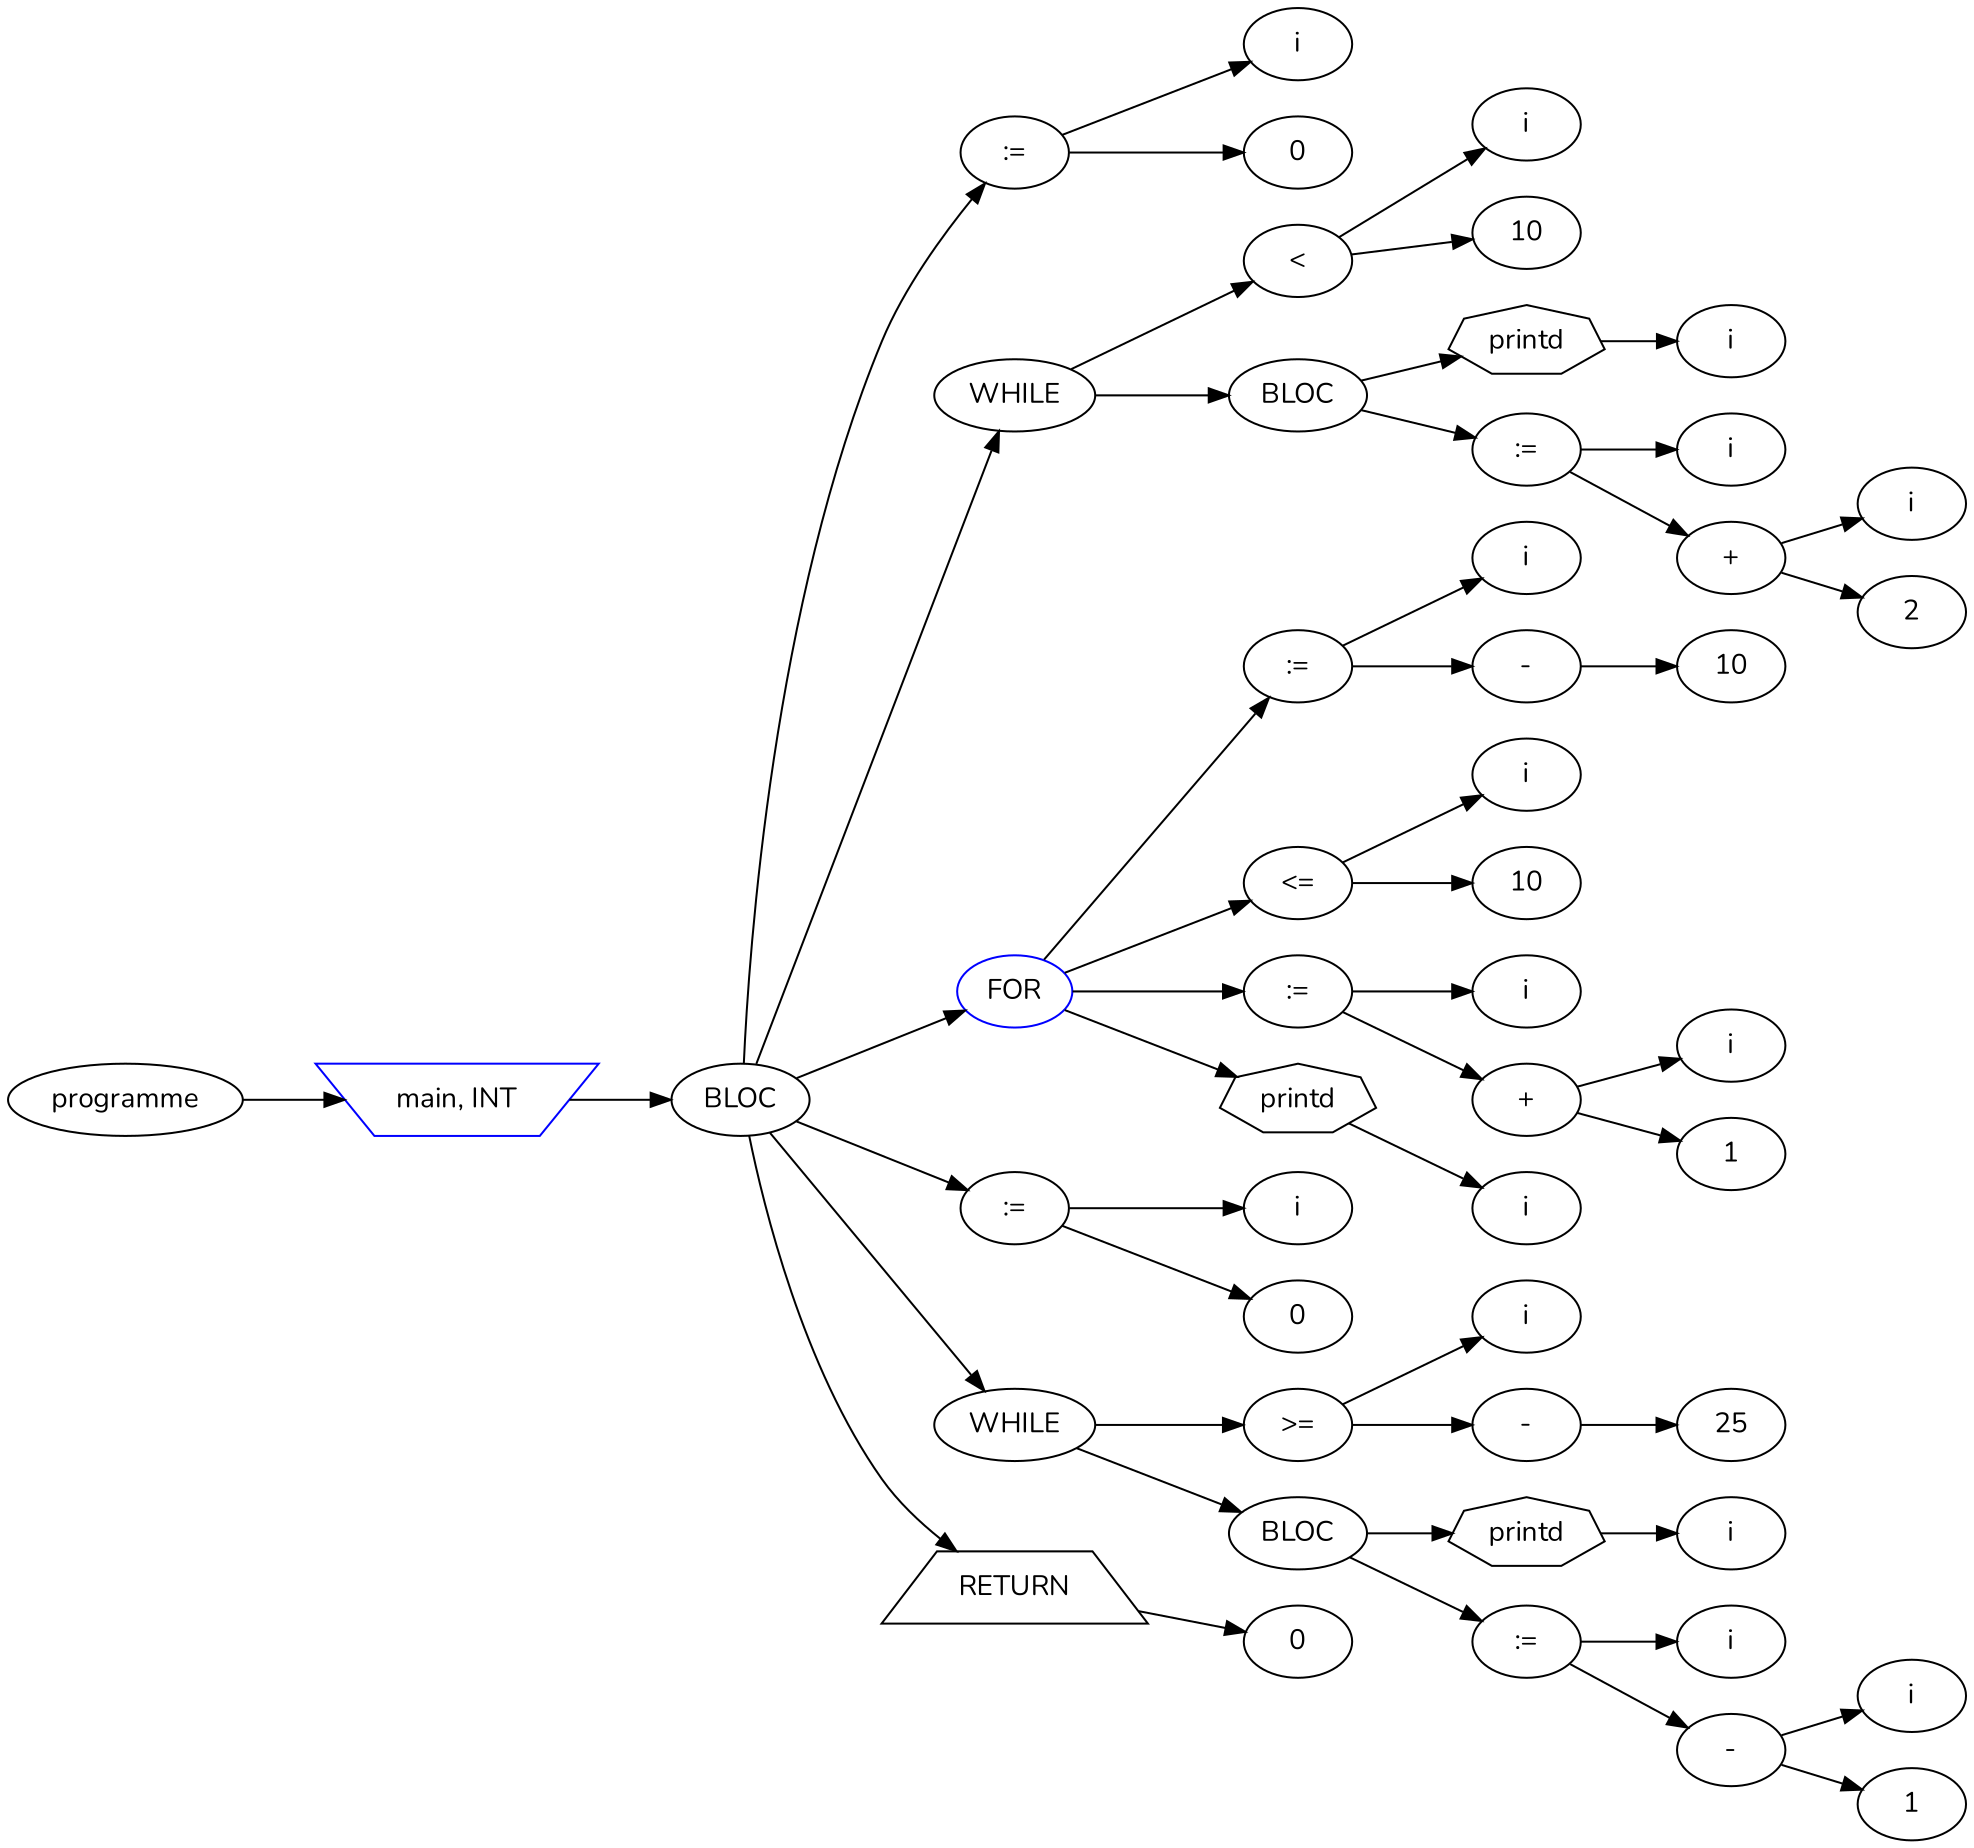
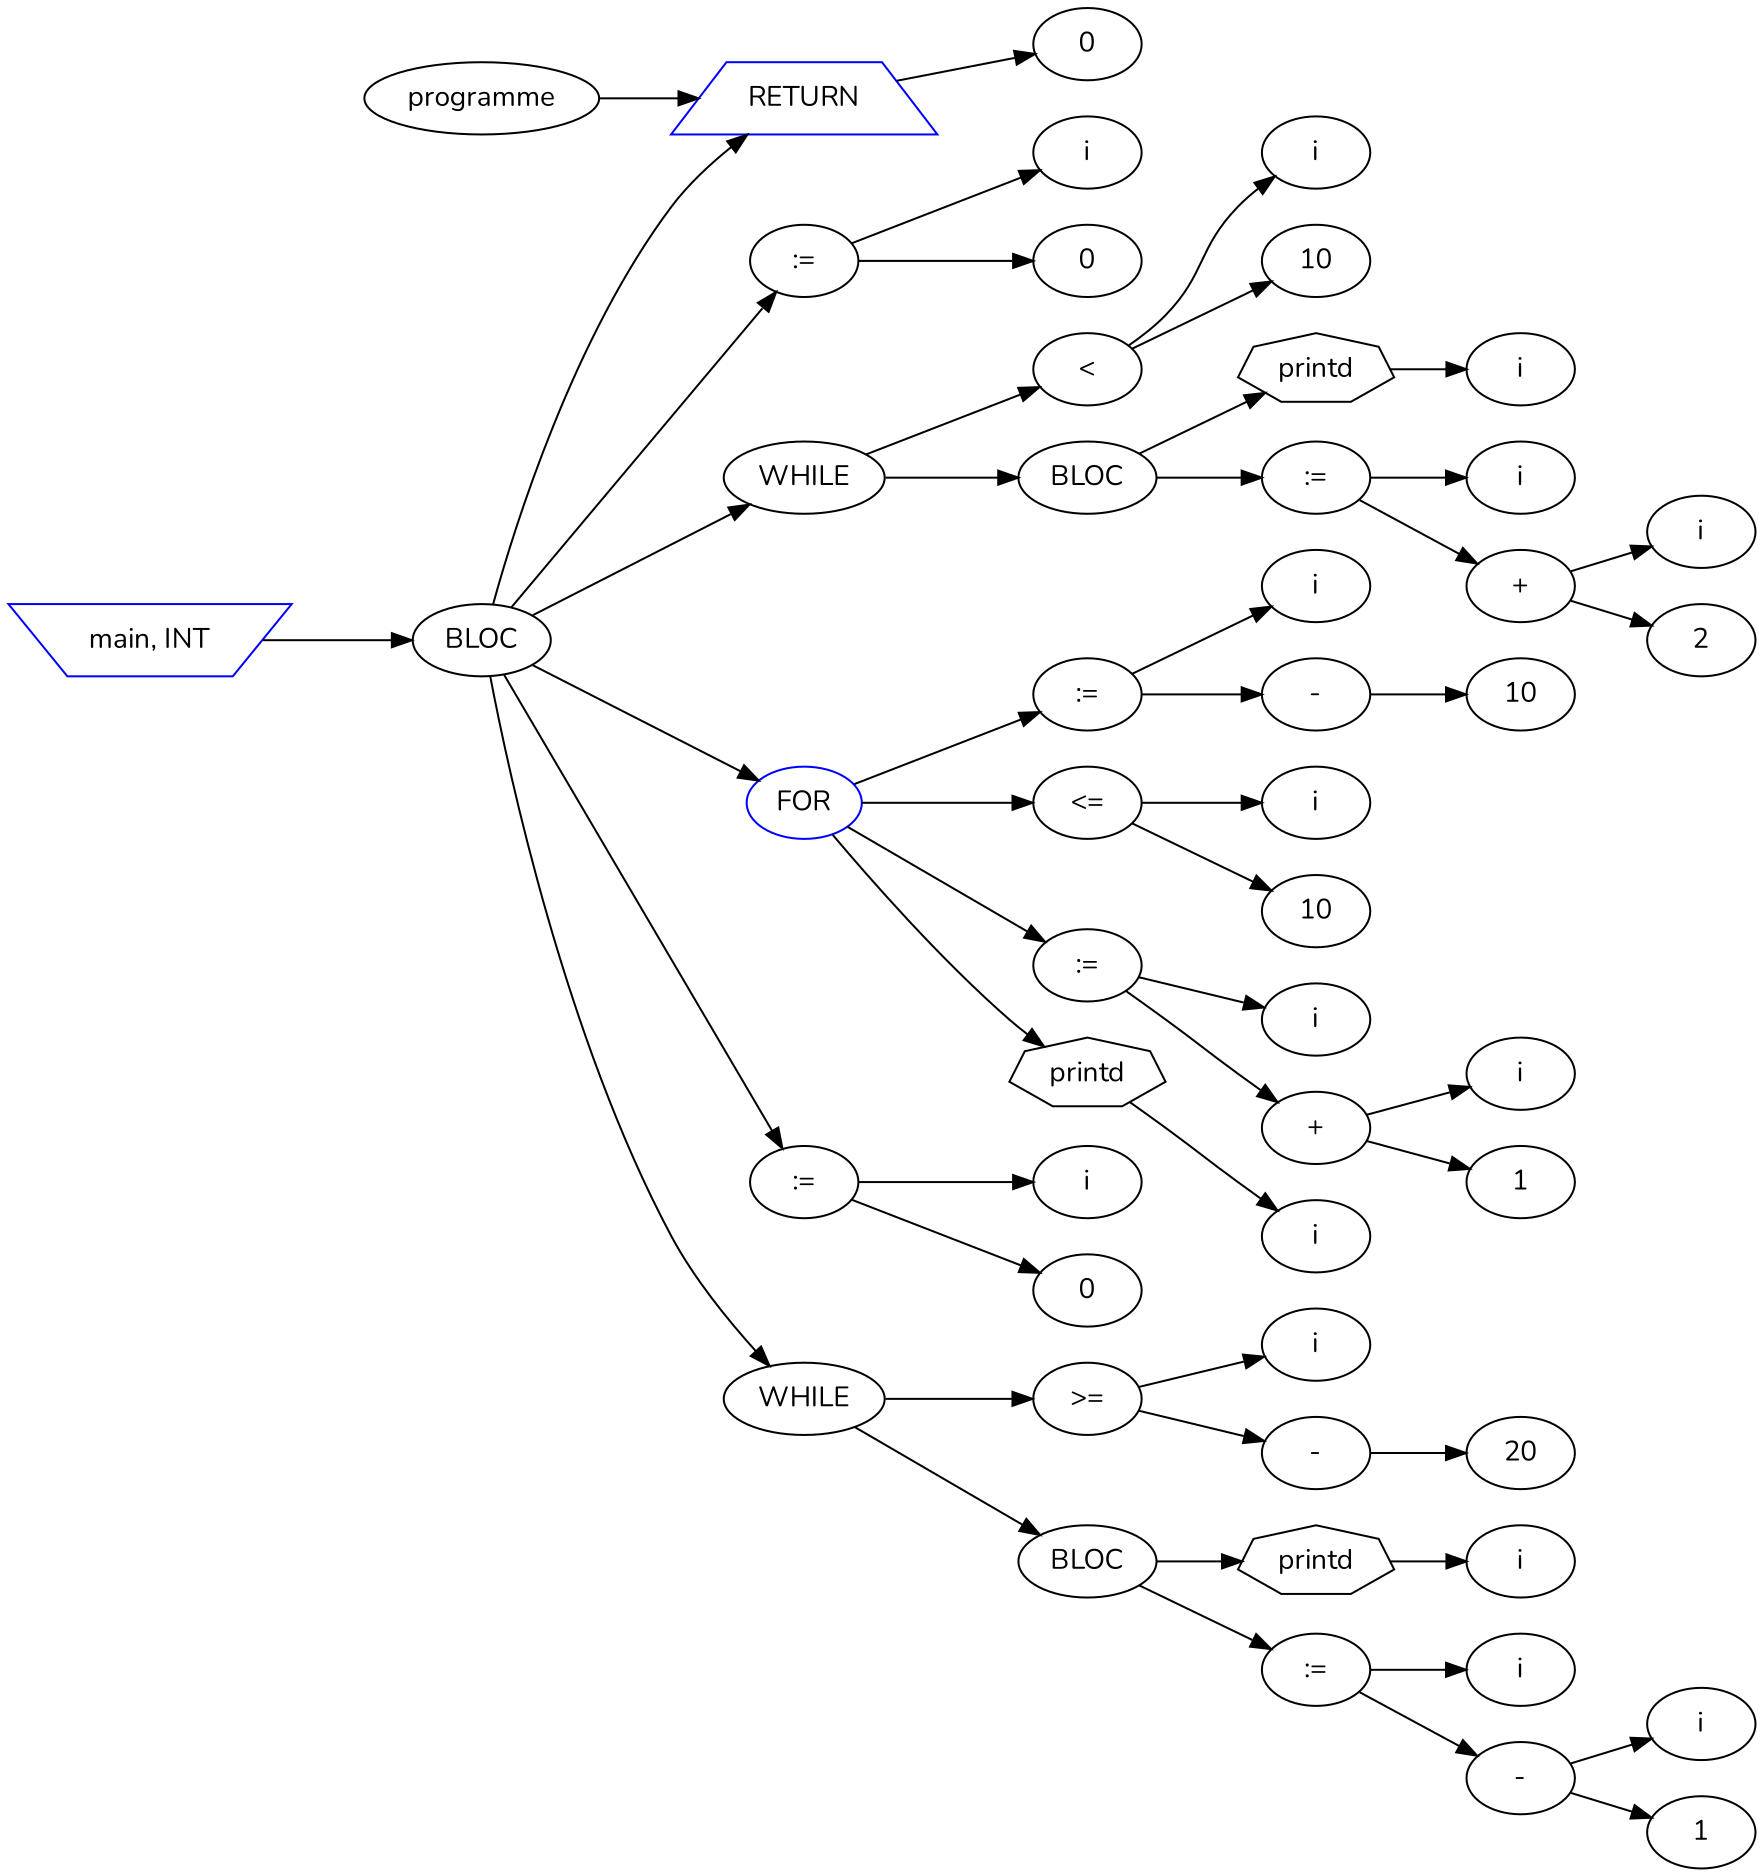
(284, 1100) -> (639, 98)
(1731, 1425) -> (1521, 1453)
(1015, 1587) -> (804, 98)
